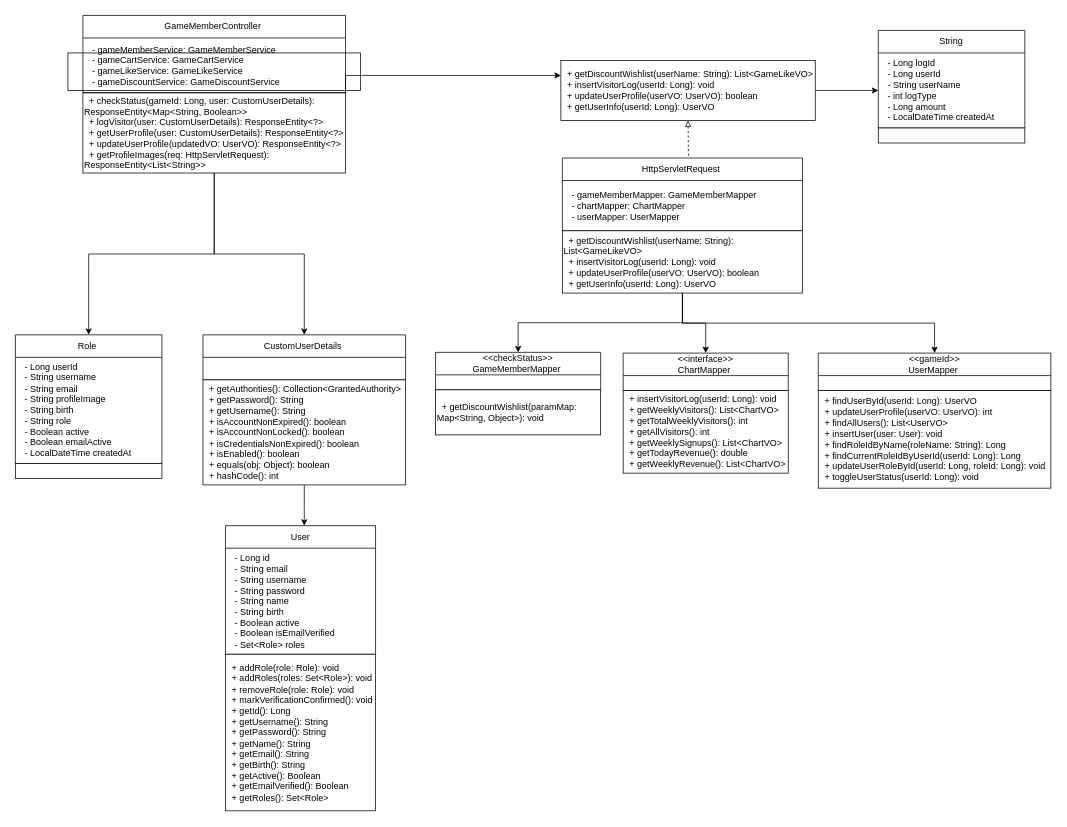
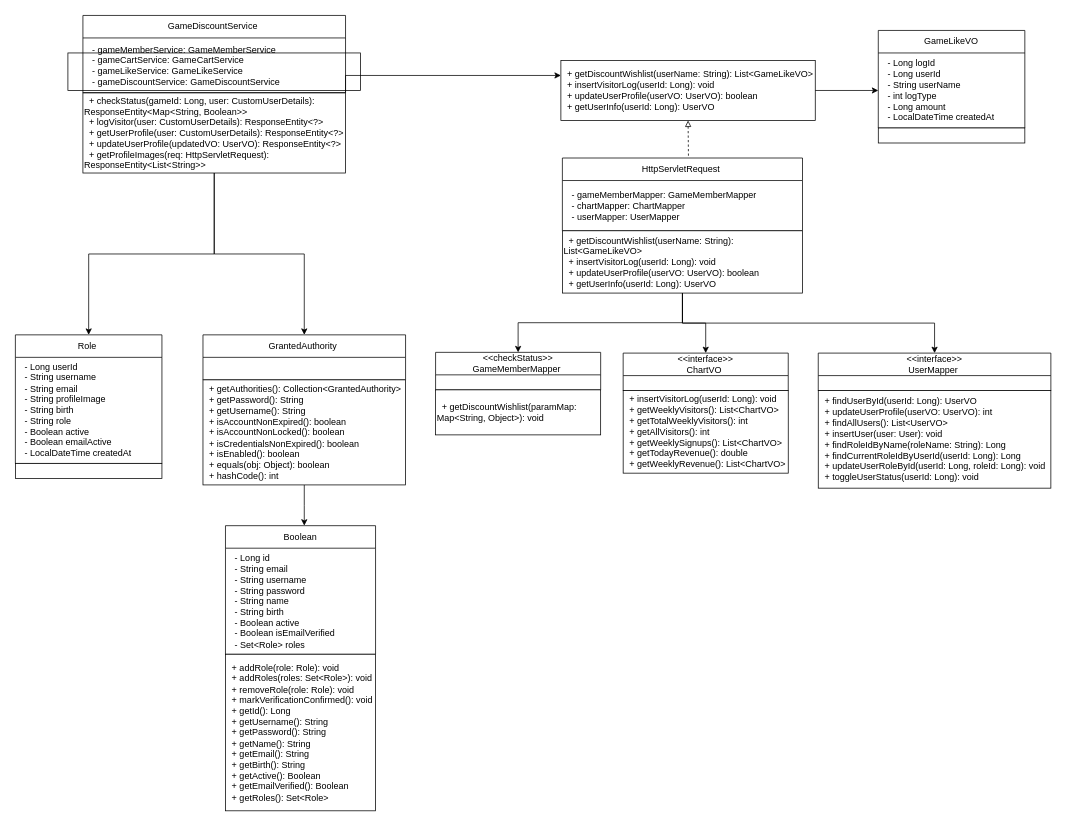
(214, 27) -> (214, 27)
(951, 42) -> (951, 42)
(304, 346) -> (304, 346)
(705, 364) -> (705, 364)
(934, 364) -> (934, 364)
(300, 537) -> (300, 537)
